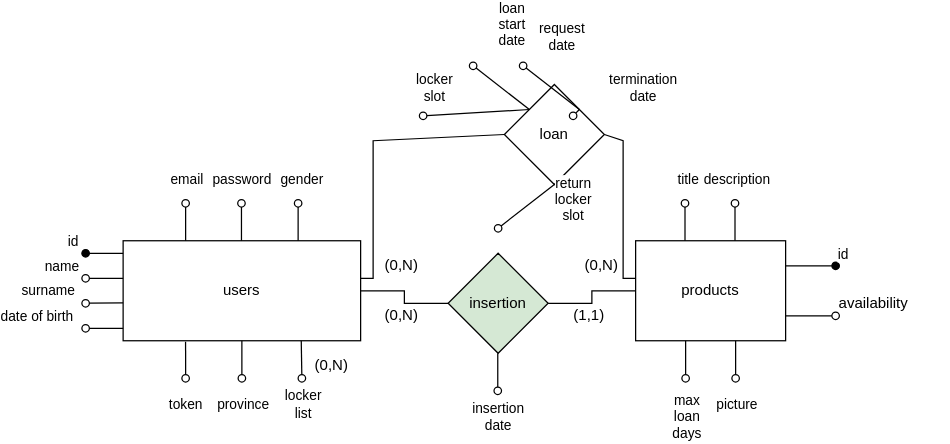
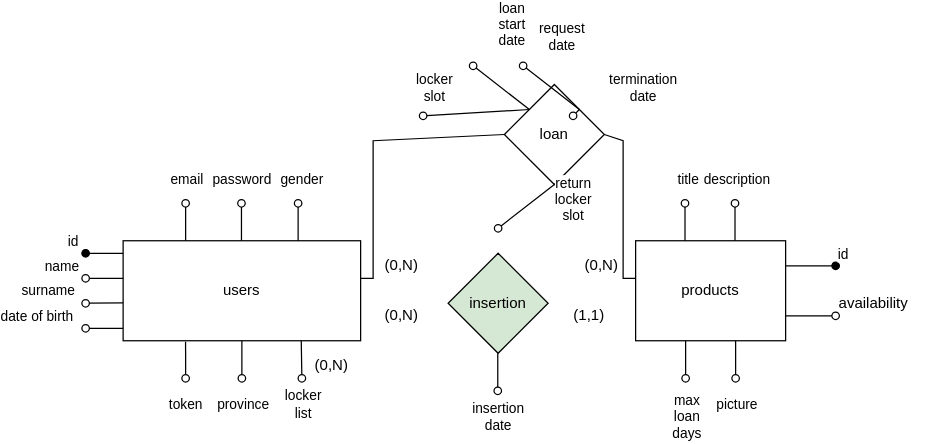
(404, 297) -> none
(592, 297) -> none
